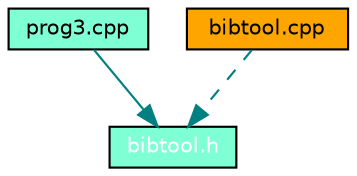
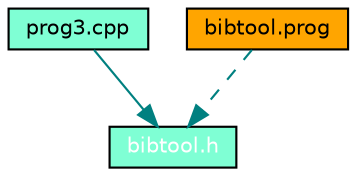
(268, 29) -> (268, 29)
